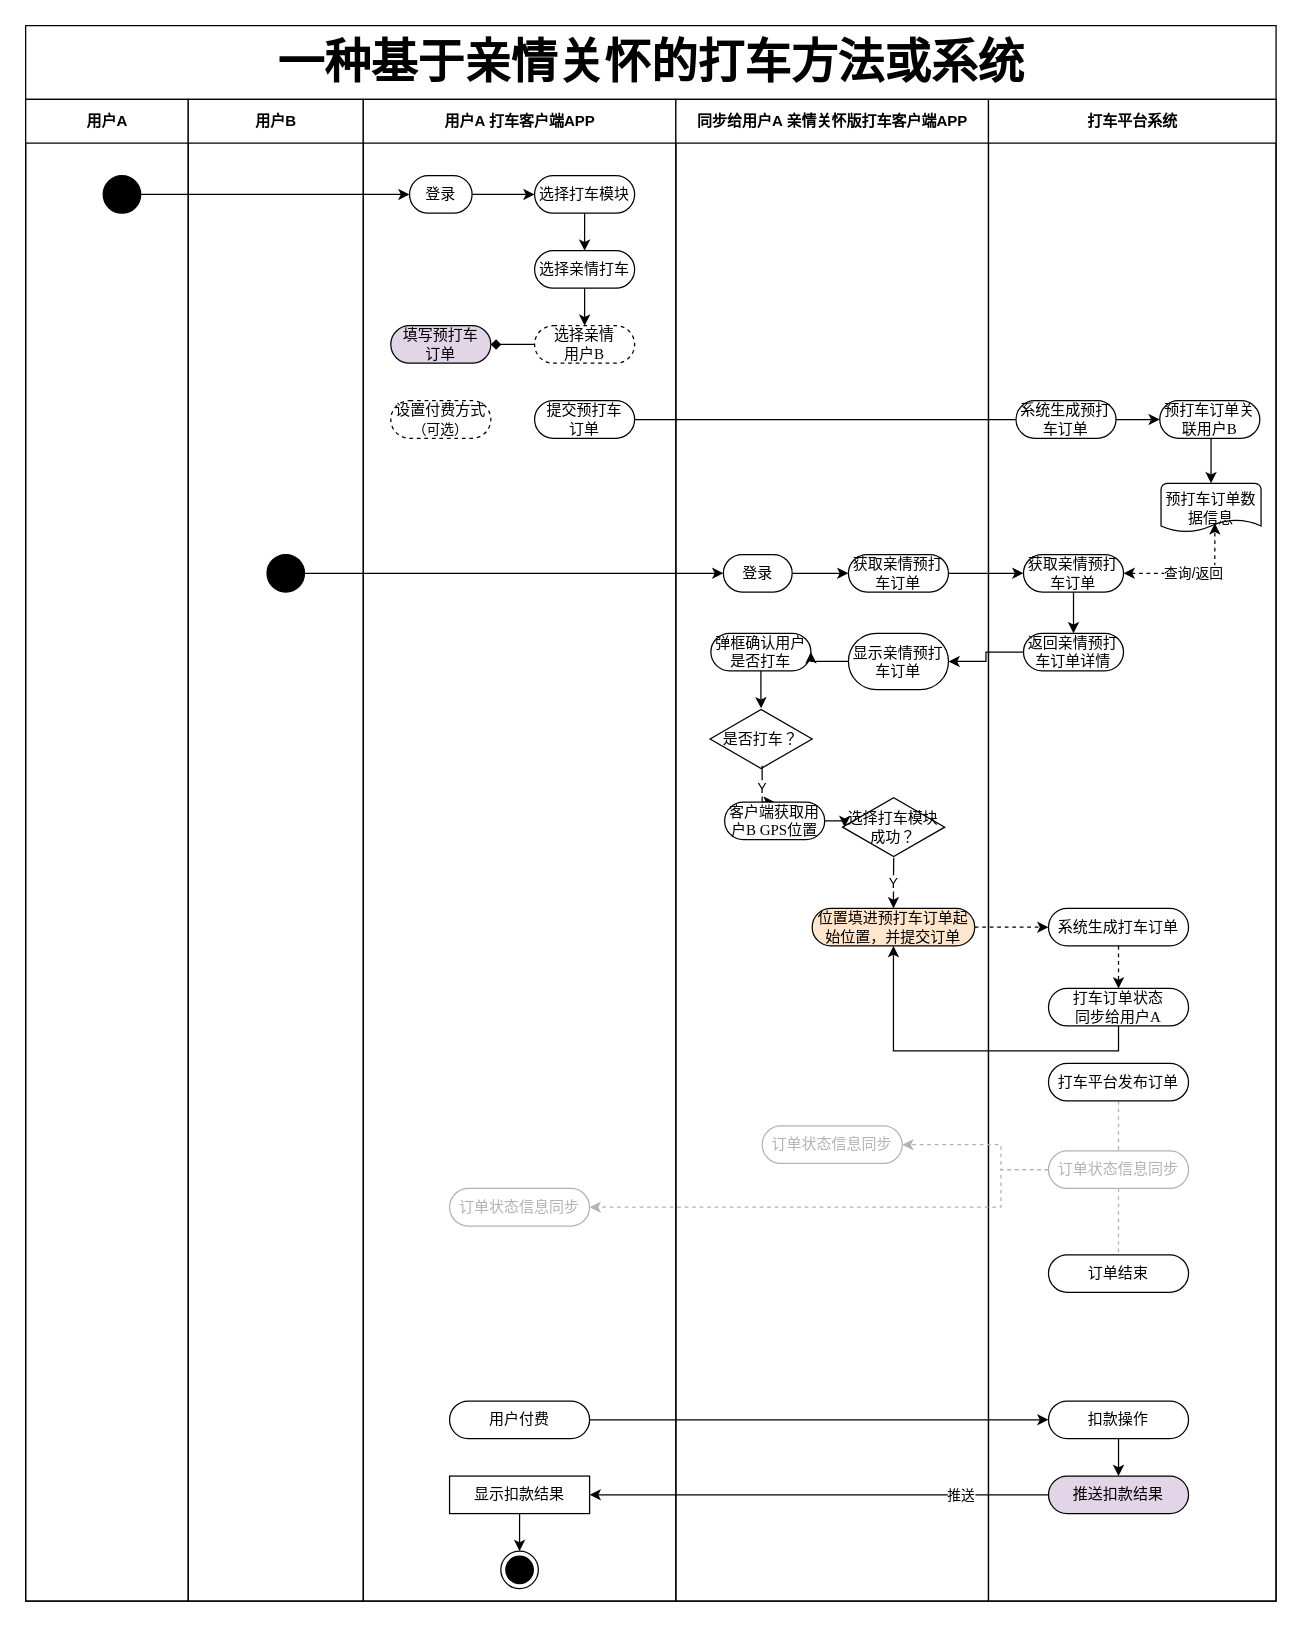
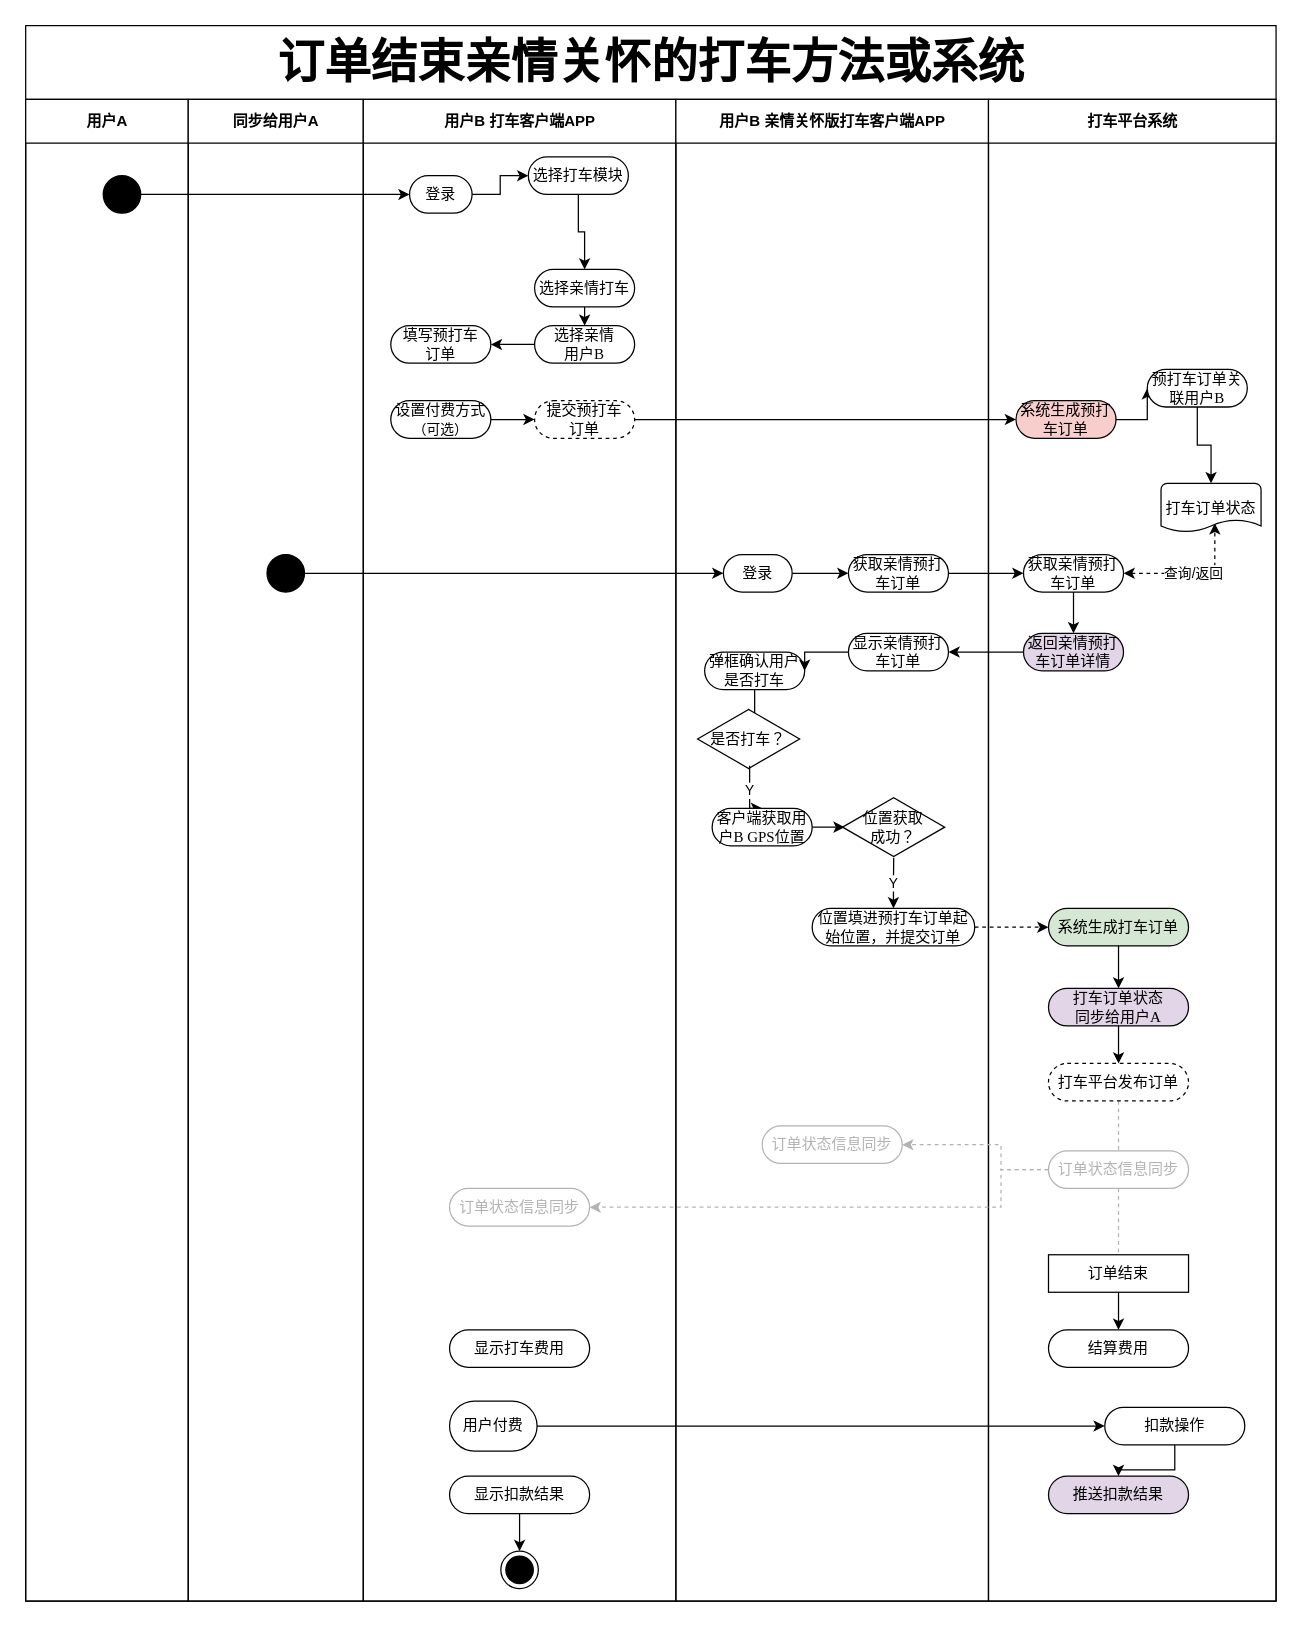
(651, 63) -> (651, 63)
(276, 122) -> (276, 122)
(520, 122) -> (520, 122)
(833, 122) -> (833, 122)
(584, 194) -> (578, 176)
(584, 269) -> (584, 288)
(441, 344) -> (441, 344)
(501, 344) -> (501, 344)
(584, 344) -> (584, 344)
(441, 419) -> (441, 419)
none -> (508, 419)
(584, 419) -> (584, 419)
(1009, 419) -> (1006, 419)
(1066, 419) -> (1066, 419)
(1209, 419) -> (1197, 388)
(1211, 508) -> (1211, 508)
(761, 652) -> (754, 671)
(1073, 652) -> (1073, 652)
(898, 661) -> (898, 652)
(761, 739) -> (748, 739)
(774, 821) -> (762, 827)
(893, 827) -> (893, 827)
(893, 927) -> (893, 927)
(1118, 927) -> (1118, 927)
(1118, 962) -> (1118, 962)
(1118, 1007) -> (1118, 1007)
(959, 1051) -> (1118, 1051)
(1118, 1082) -> (1118, 1082)
(1118, 1273) -> (1118, 1273)
none -> (1118, 1306)
none -> (519, 1348)
none -> (1118, 1348)
(519, 1419) -> (493, 1426)
(1118, 1419) -> (1174, 1426)
(519, 1494) -> (519, 1494)
(823, 1494) -> none
